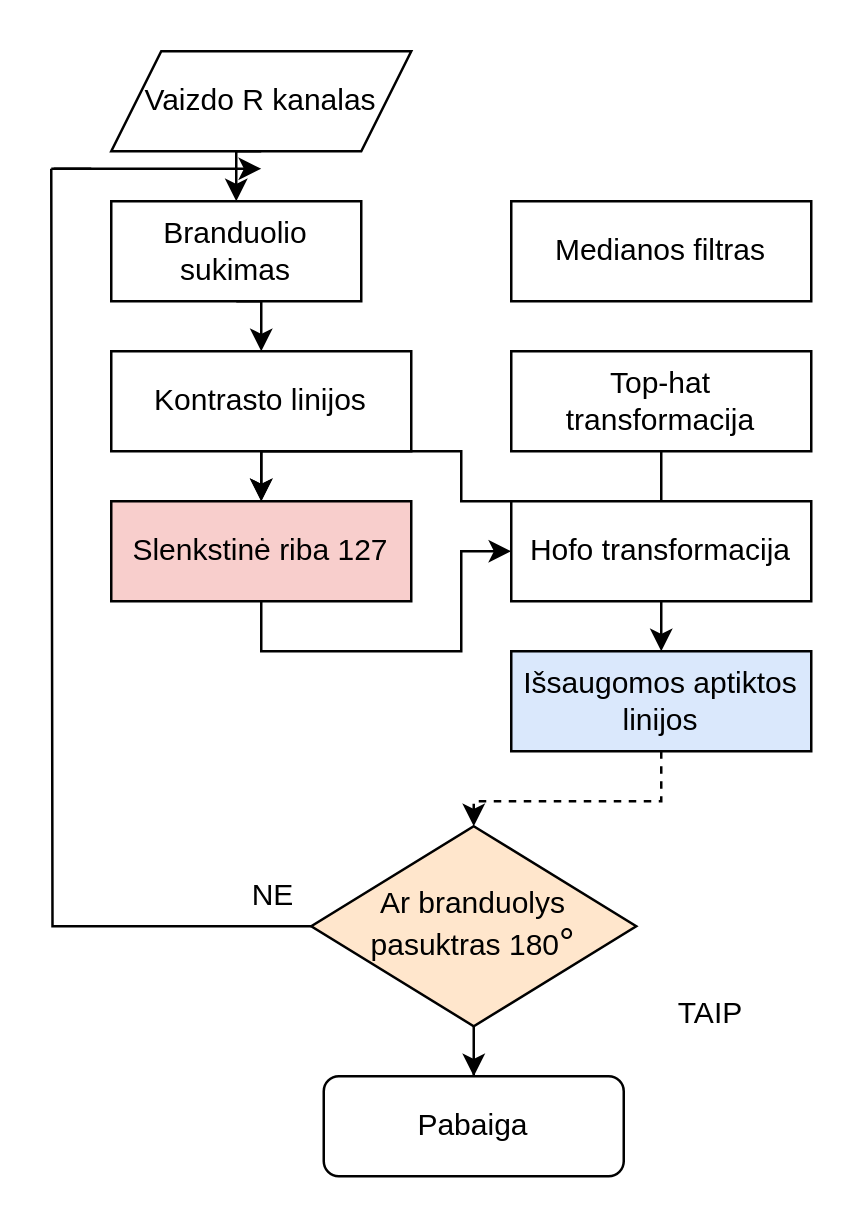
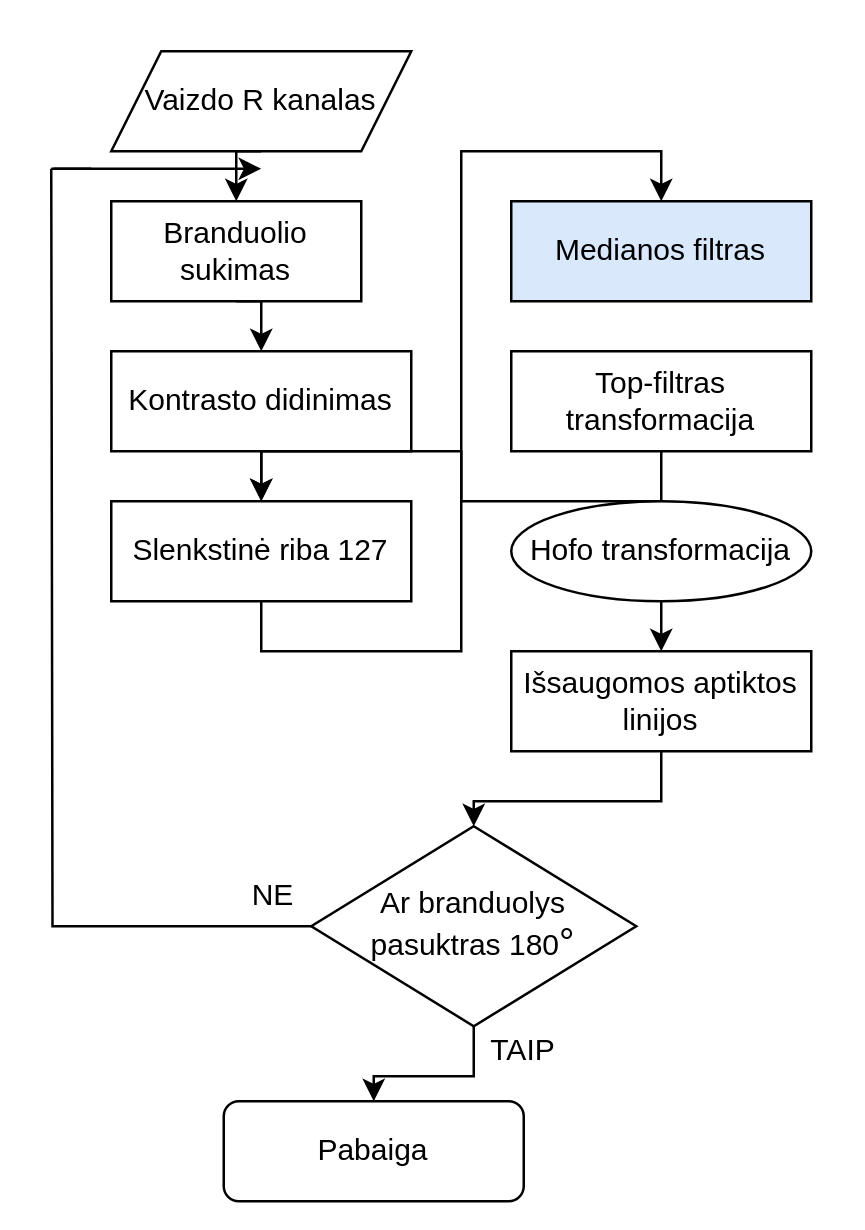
(661, 251) -> (661, 251)
(261, 401) -> (261, 401)
(661, 401) -> (661, 401)
(261, 551) -> (261, 551)
(476, 551) -> (461, 182)
(661, 551) -> (661, 551)
(661, 701) -> (661, 701)
(589, 801) -> (589, 801)
(474, 926) -> (474, 926)
(711, 1014) -> (524, 1051)
(474, 1126) -> (374, 1151)
